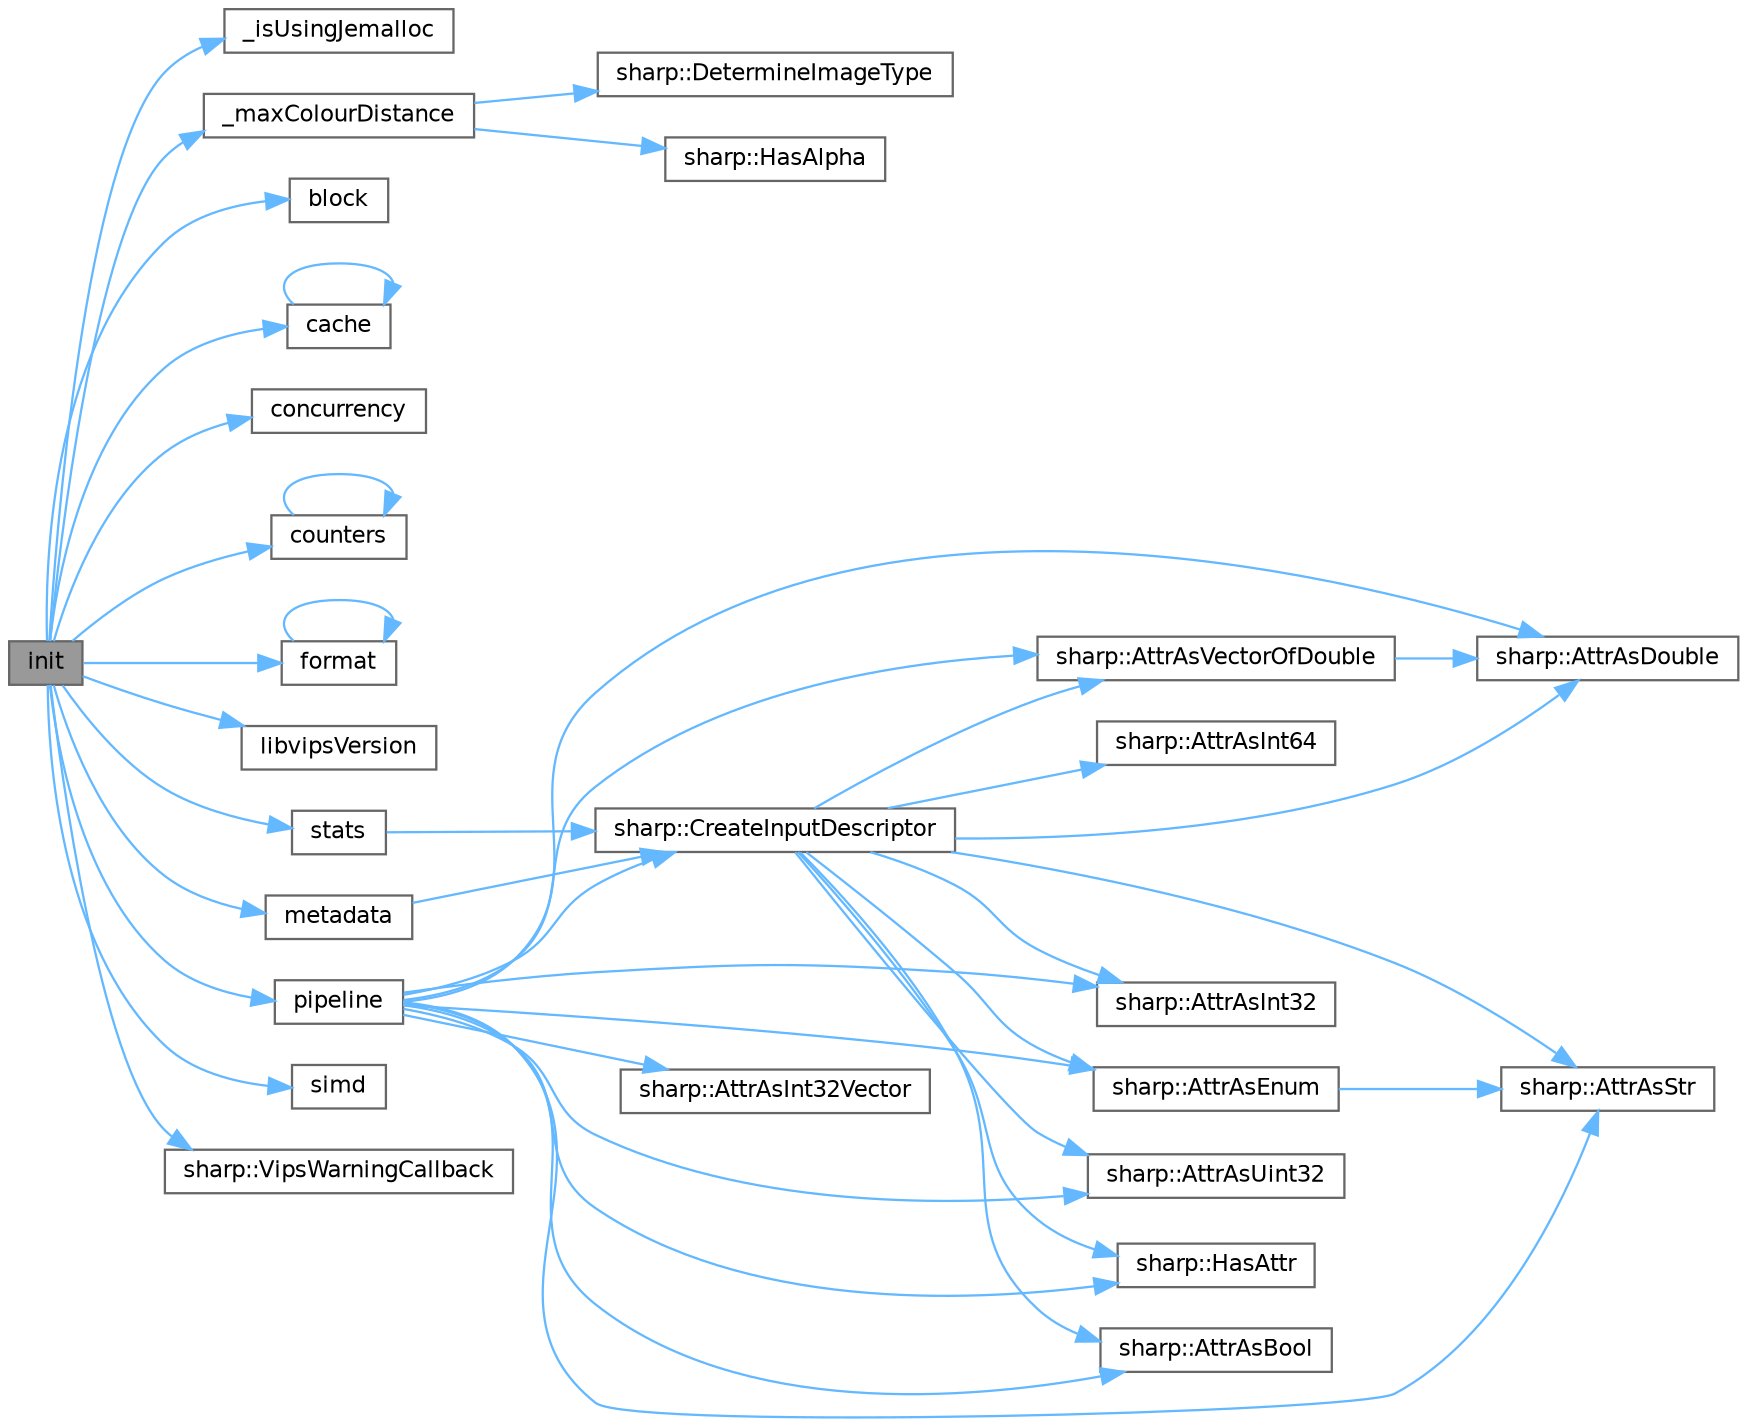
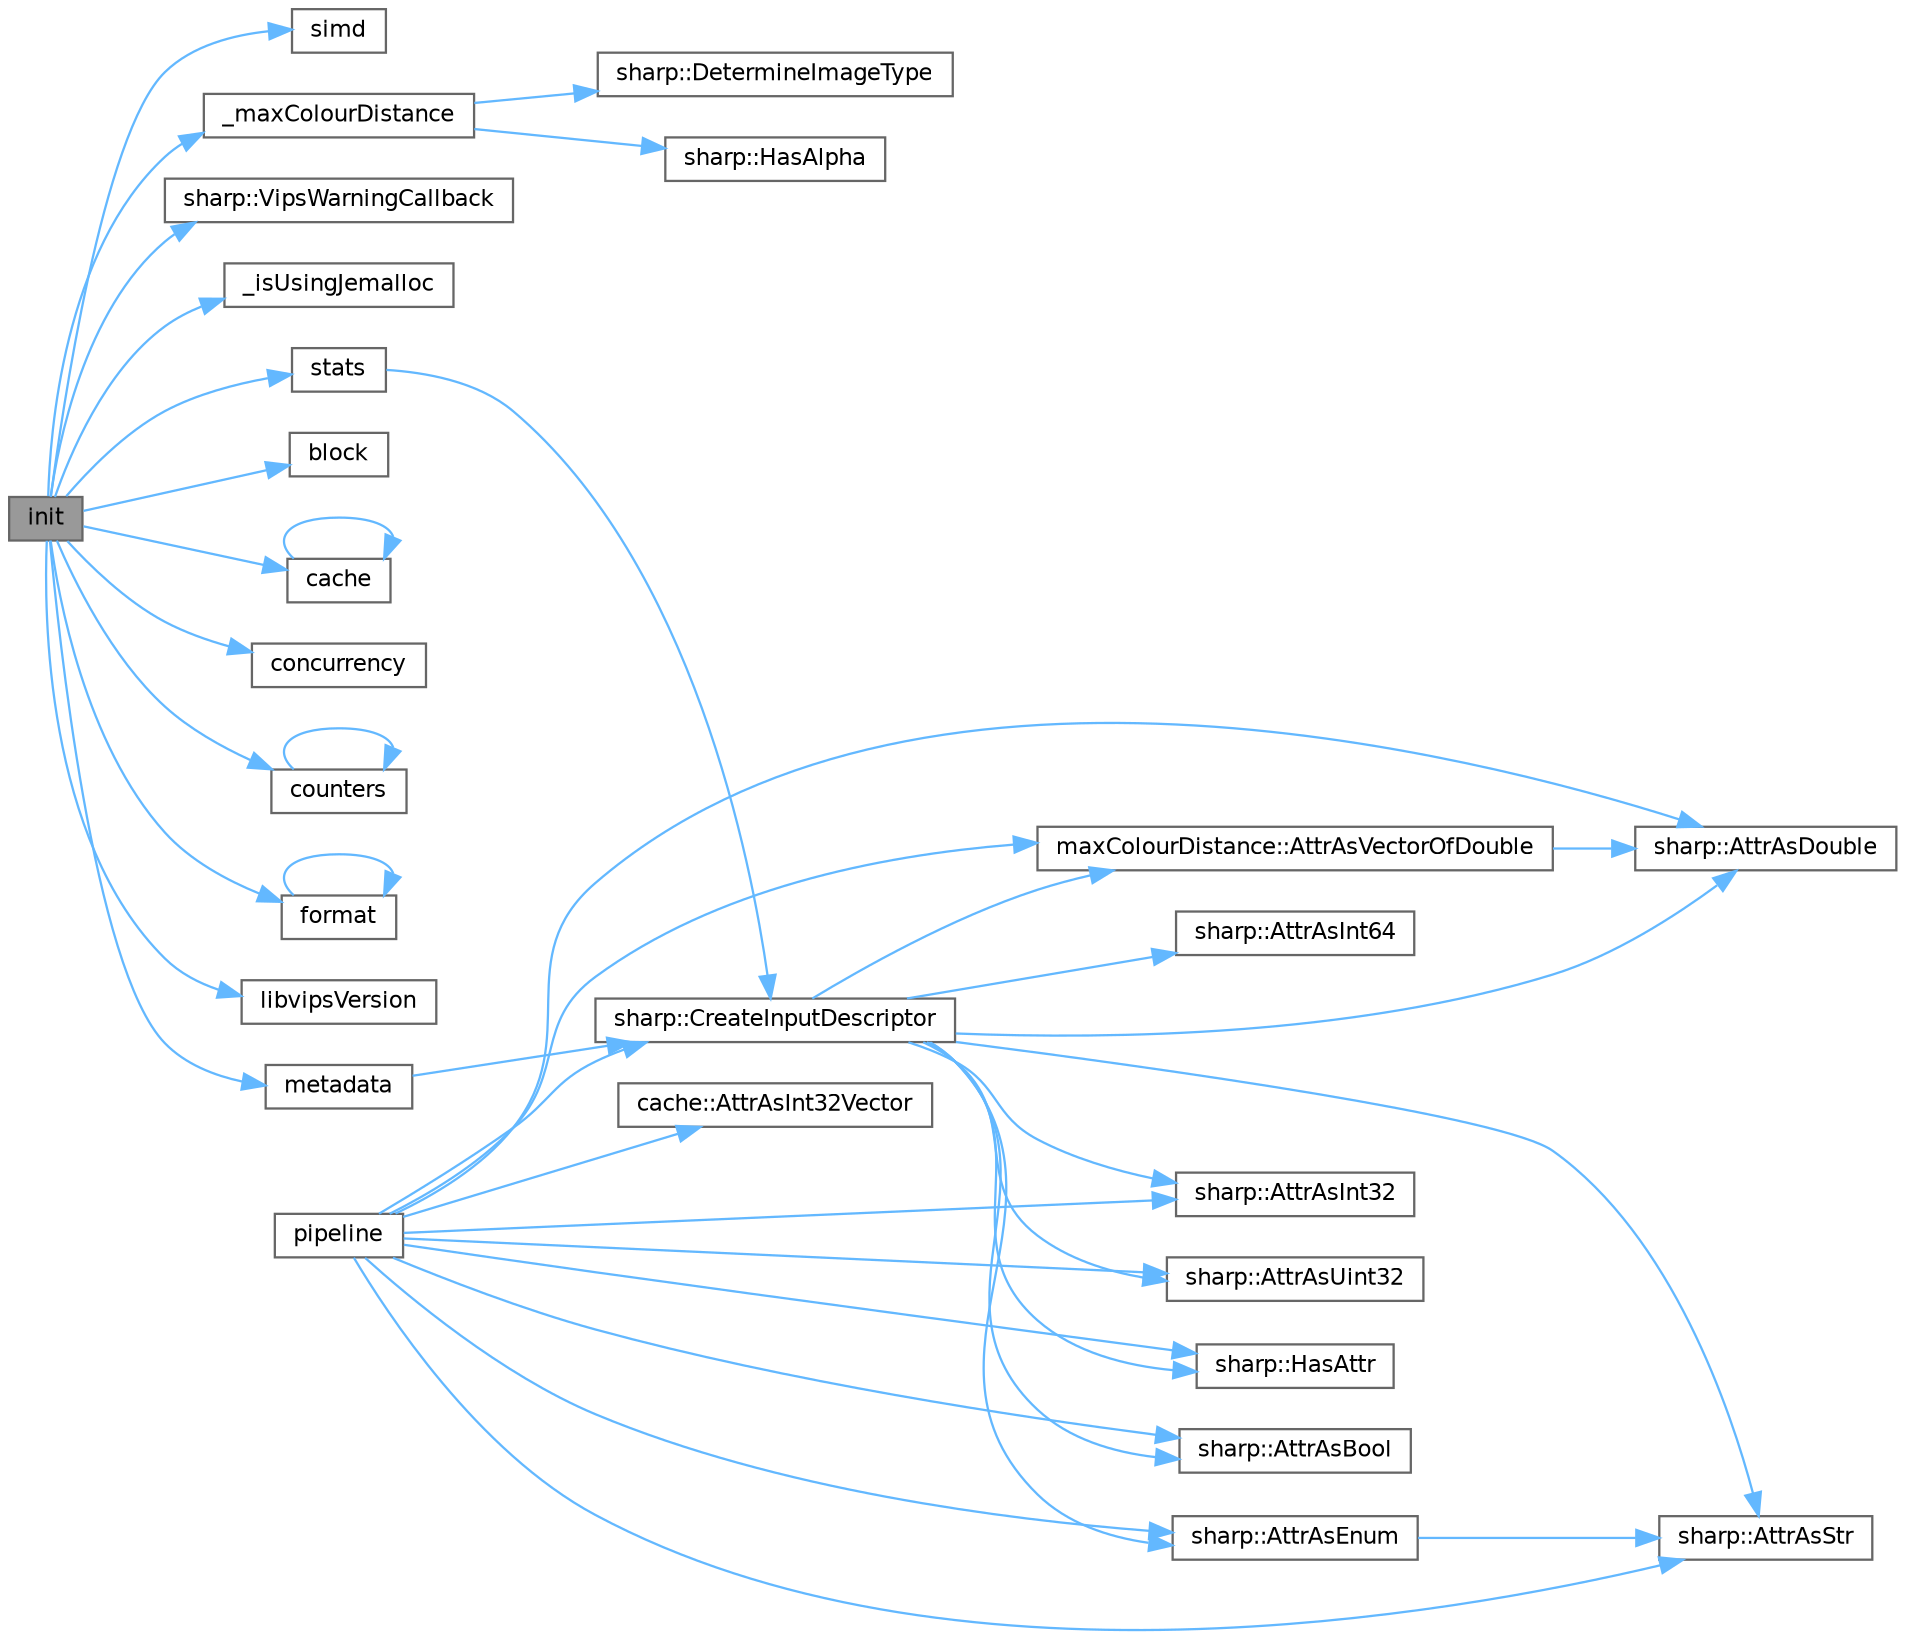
(1216, 658) -> (1295, 849)
(103, 877) -> none
(775, 1091) -> (775, 1105)
